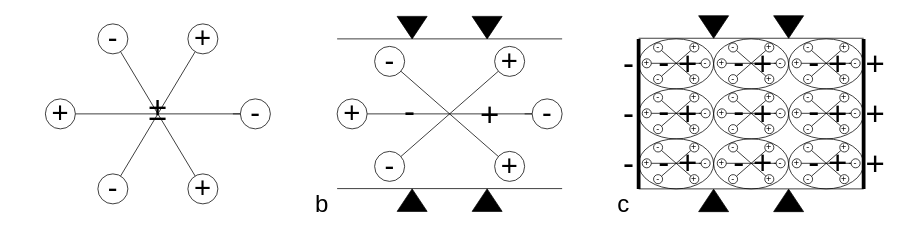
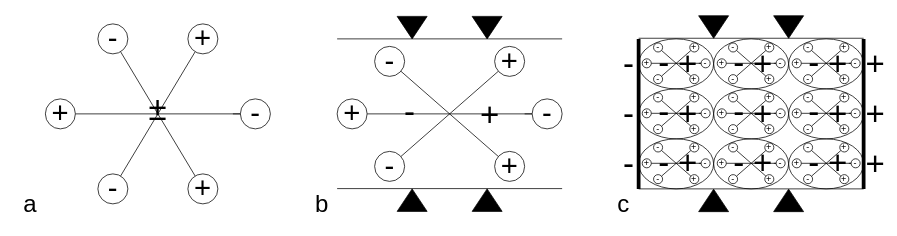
none -> (30, 204)
